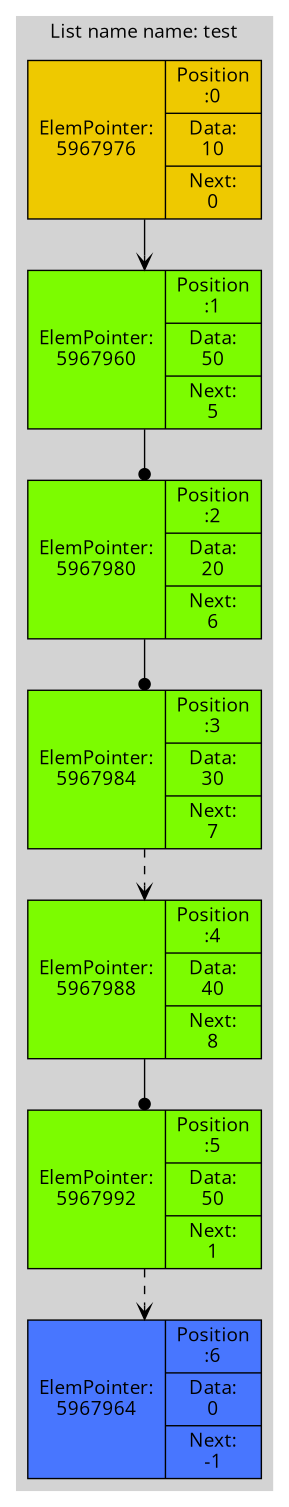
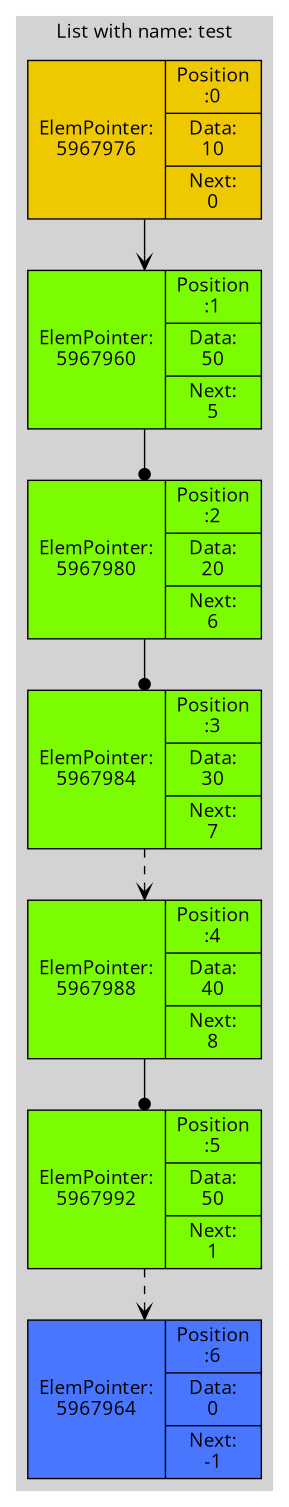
(145, 33) -> (145, 33)
